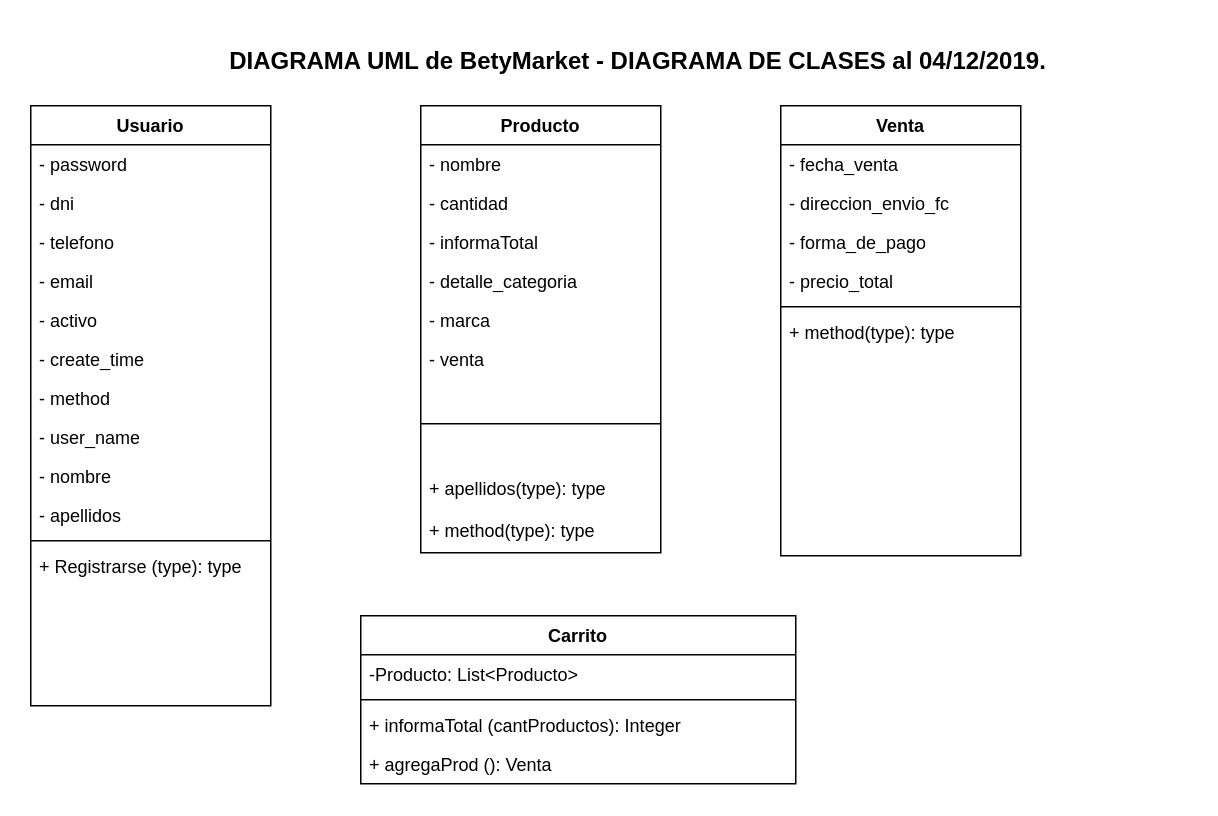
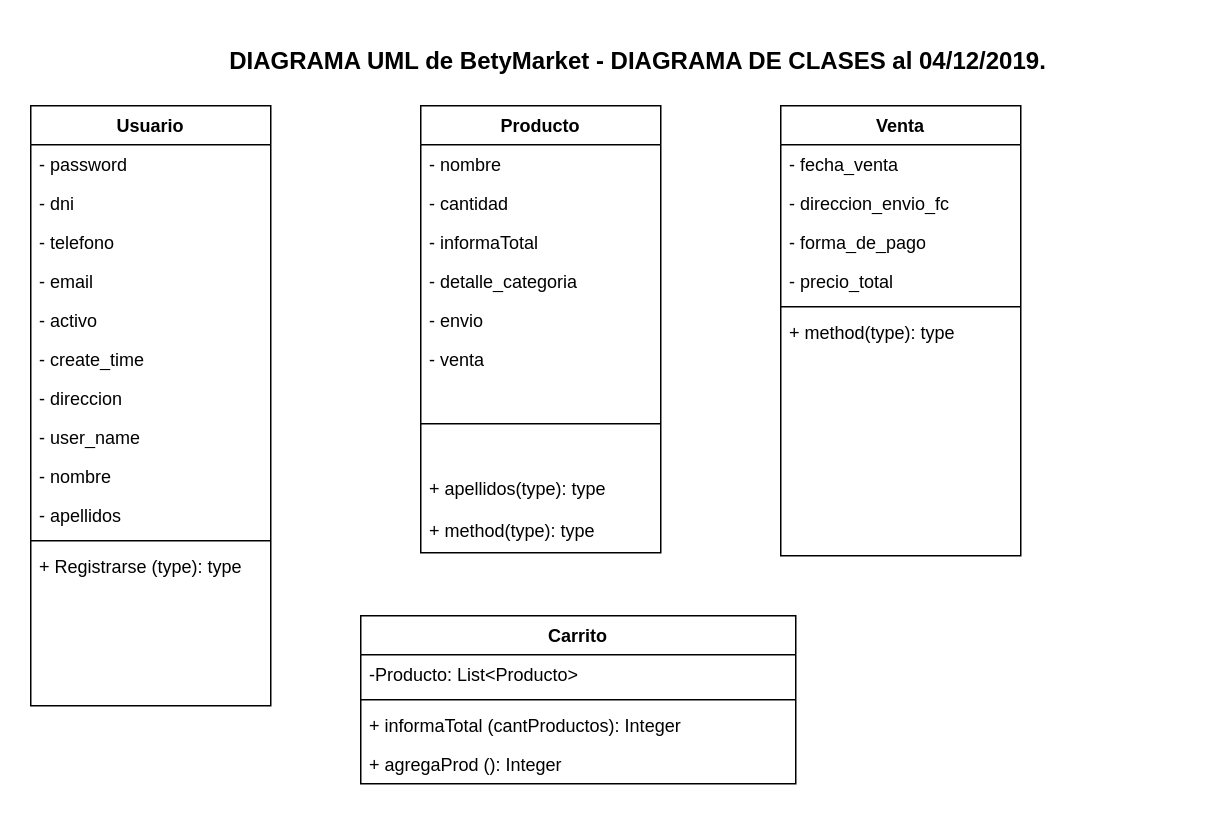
(463, 322) -> (460, 322)
(78, 400) -> (88, 400)
(471, 765) -> (481, 765)
